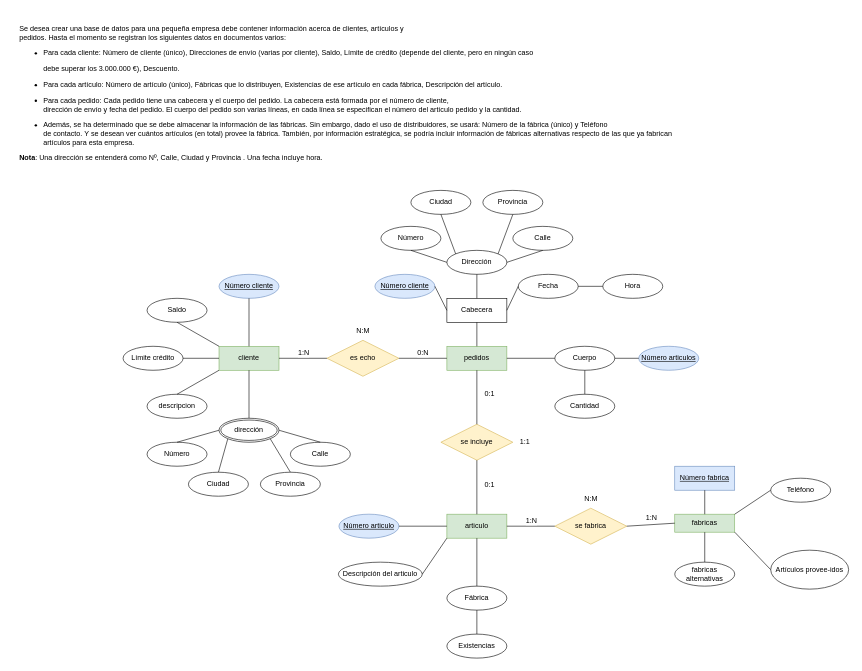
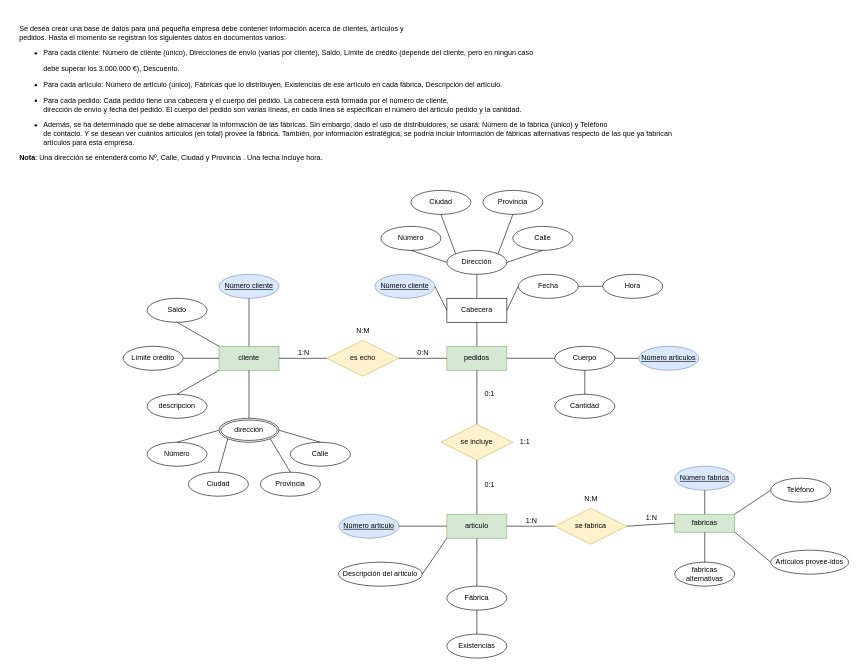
(705, 479) -> (705, 479)
(810, 570) -> (810, 563)
